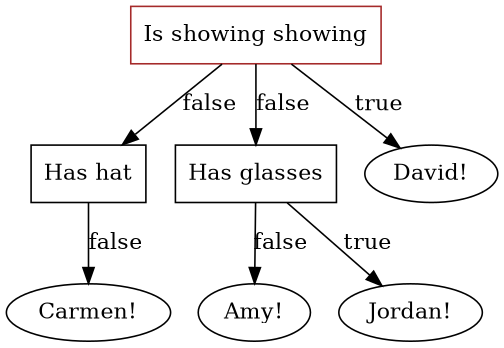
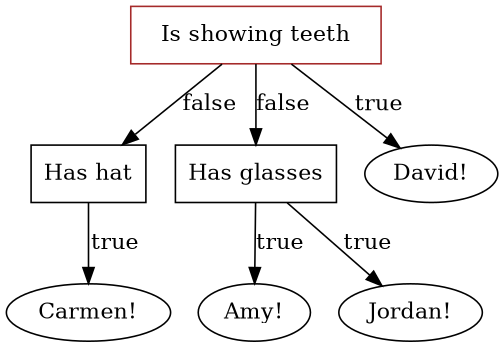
(256, 35) -> (256, 35)
(116, 243) -> (116, 243)
(281, 243) -> (281, 243)
